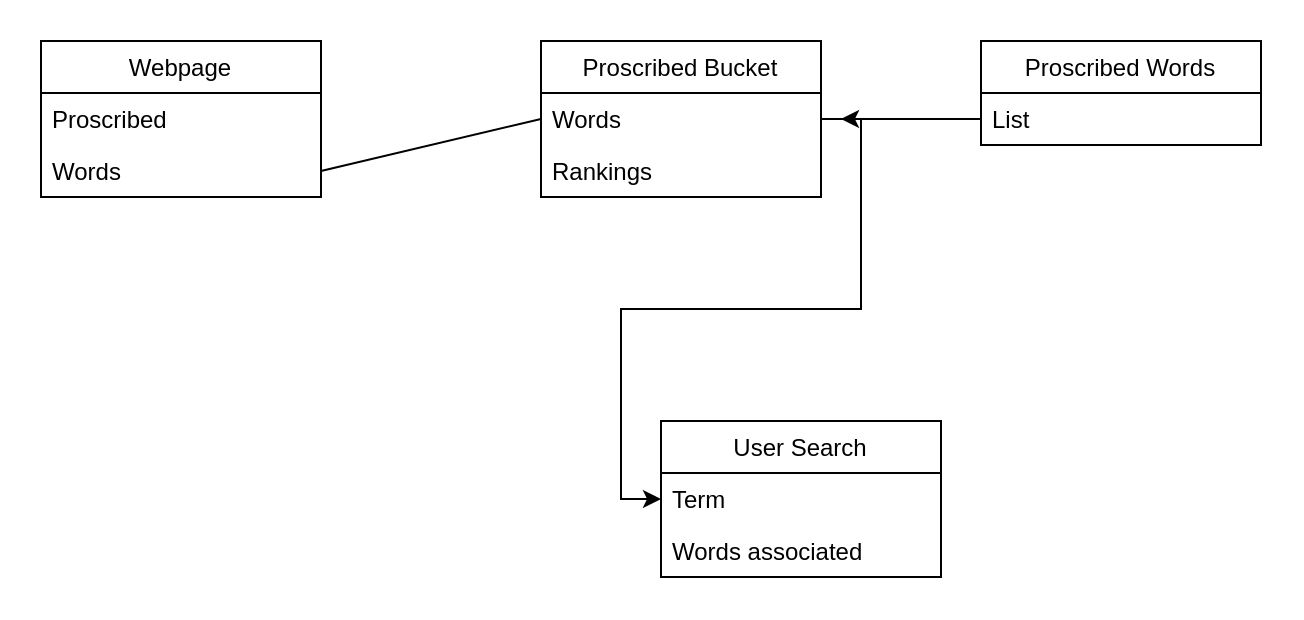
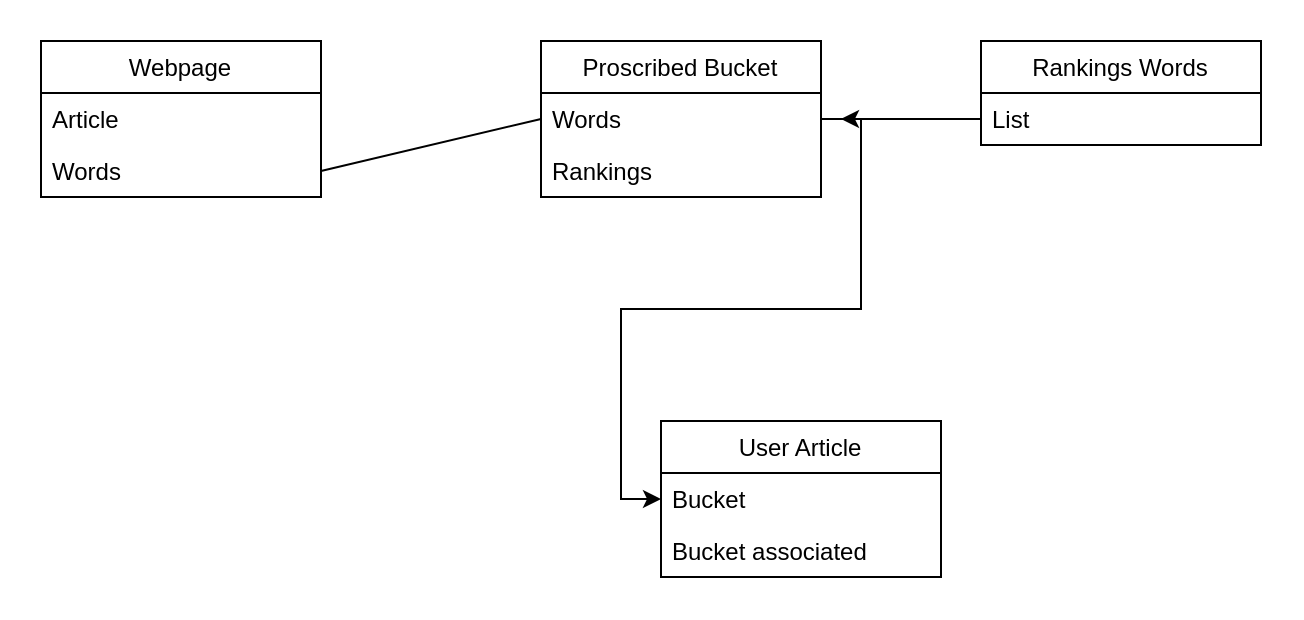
(1120, 68) -> (1120, 68)
(116, 120) -> (93, 120)
(800, 448) -> (800, 448)
(699, 500) -> (712, 500)
(773, 552) -> (780, 552)
